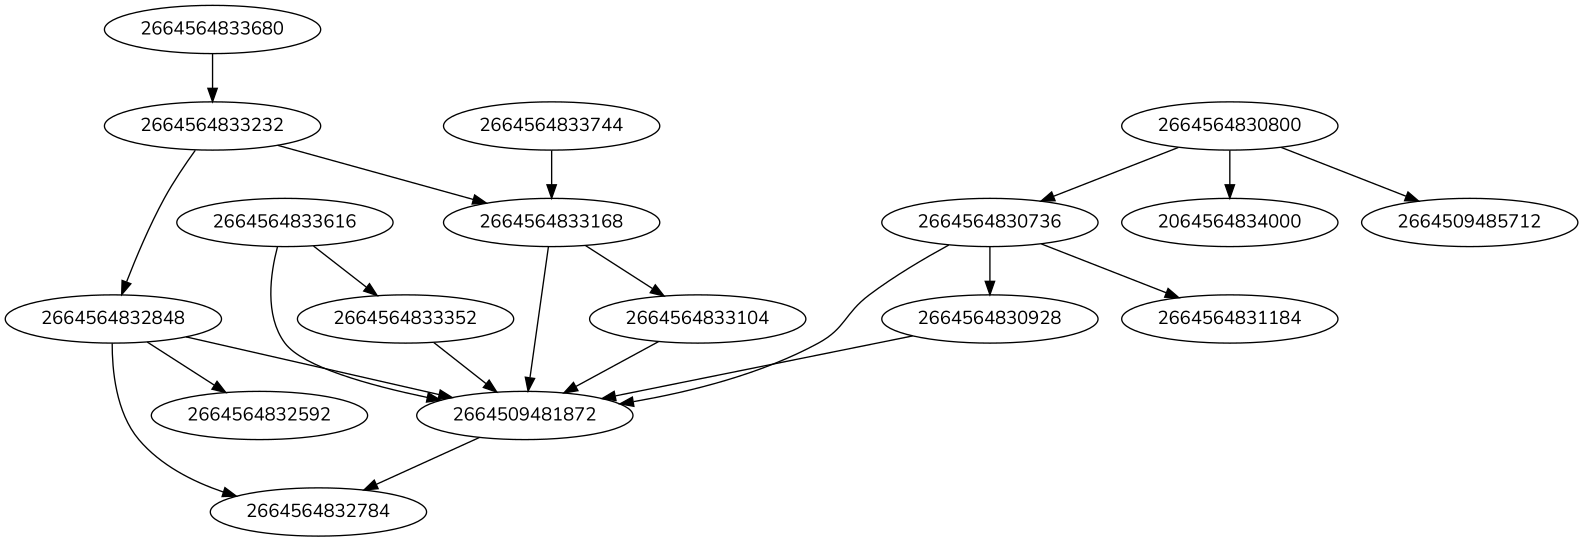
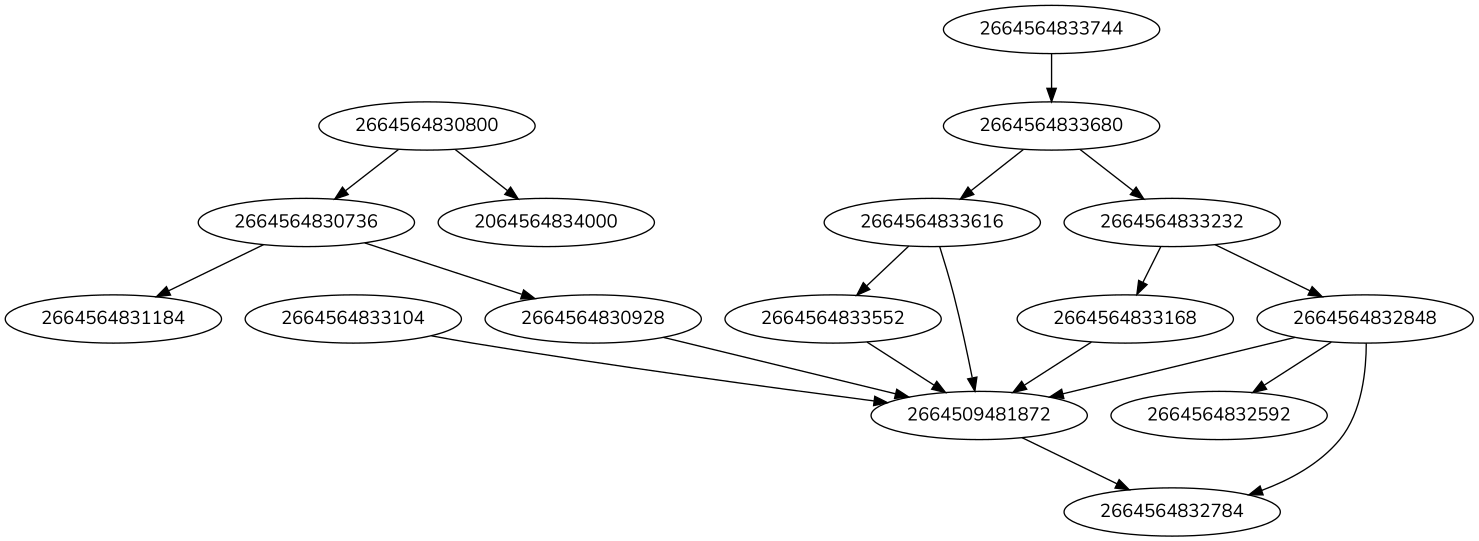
(552, 168) -> (1052, 71)
none -> (997, 170)
(1470, 222) -> none
(619, 267) -> none
(406, 319) -> (833, 319)
(813, 346) -> none
